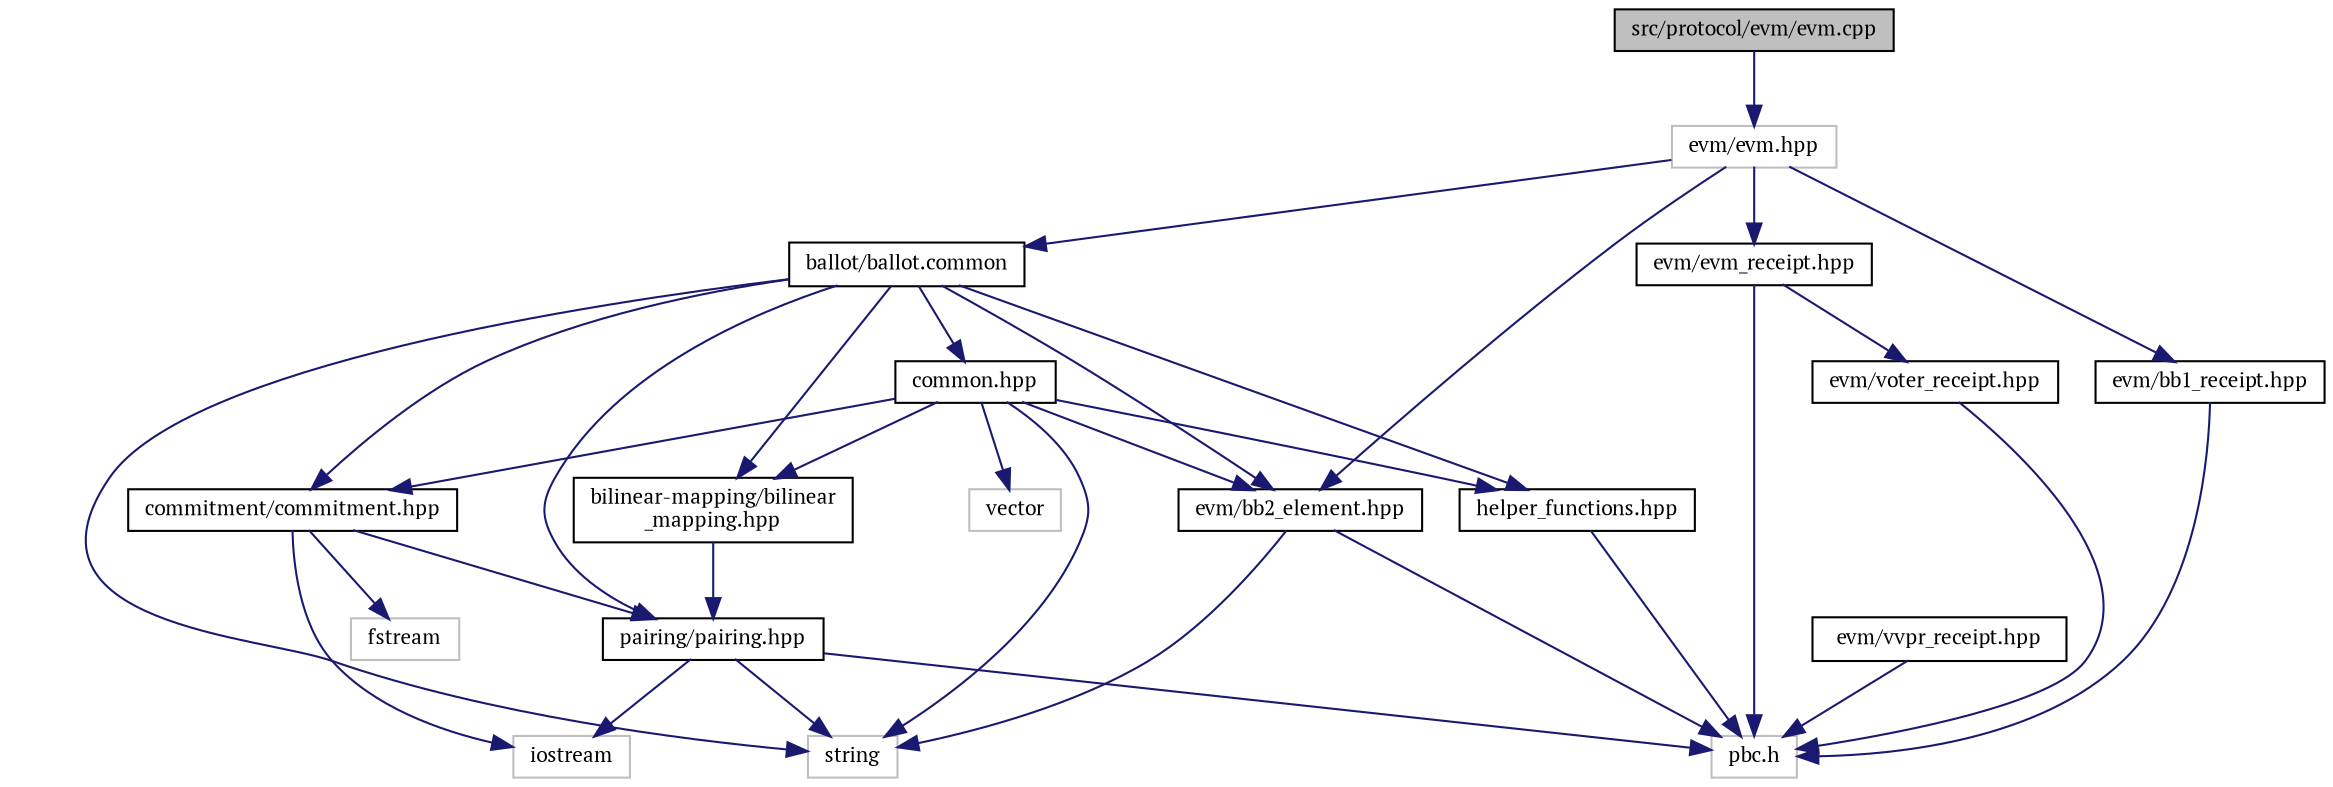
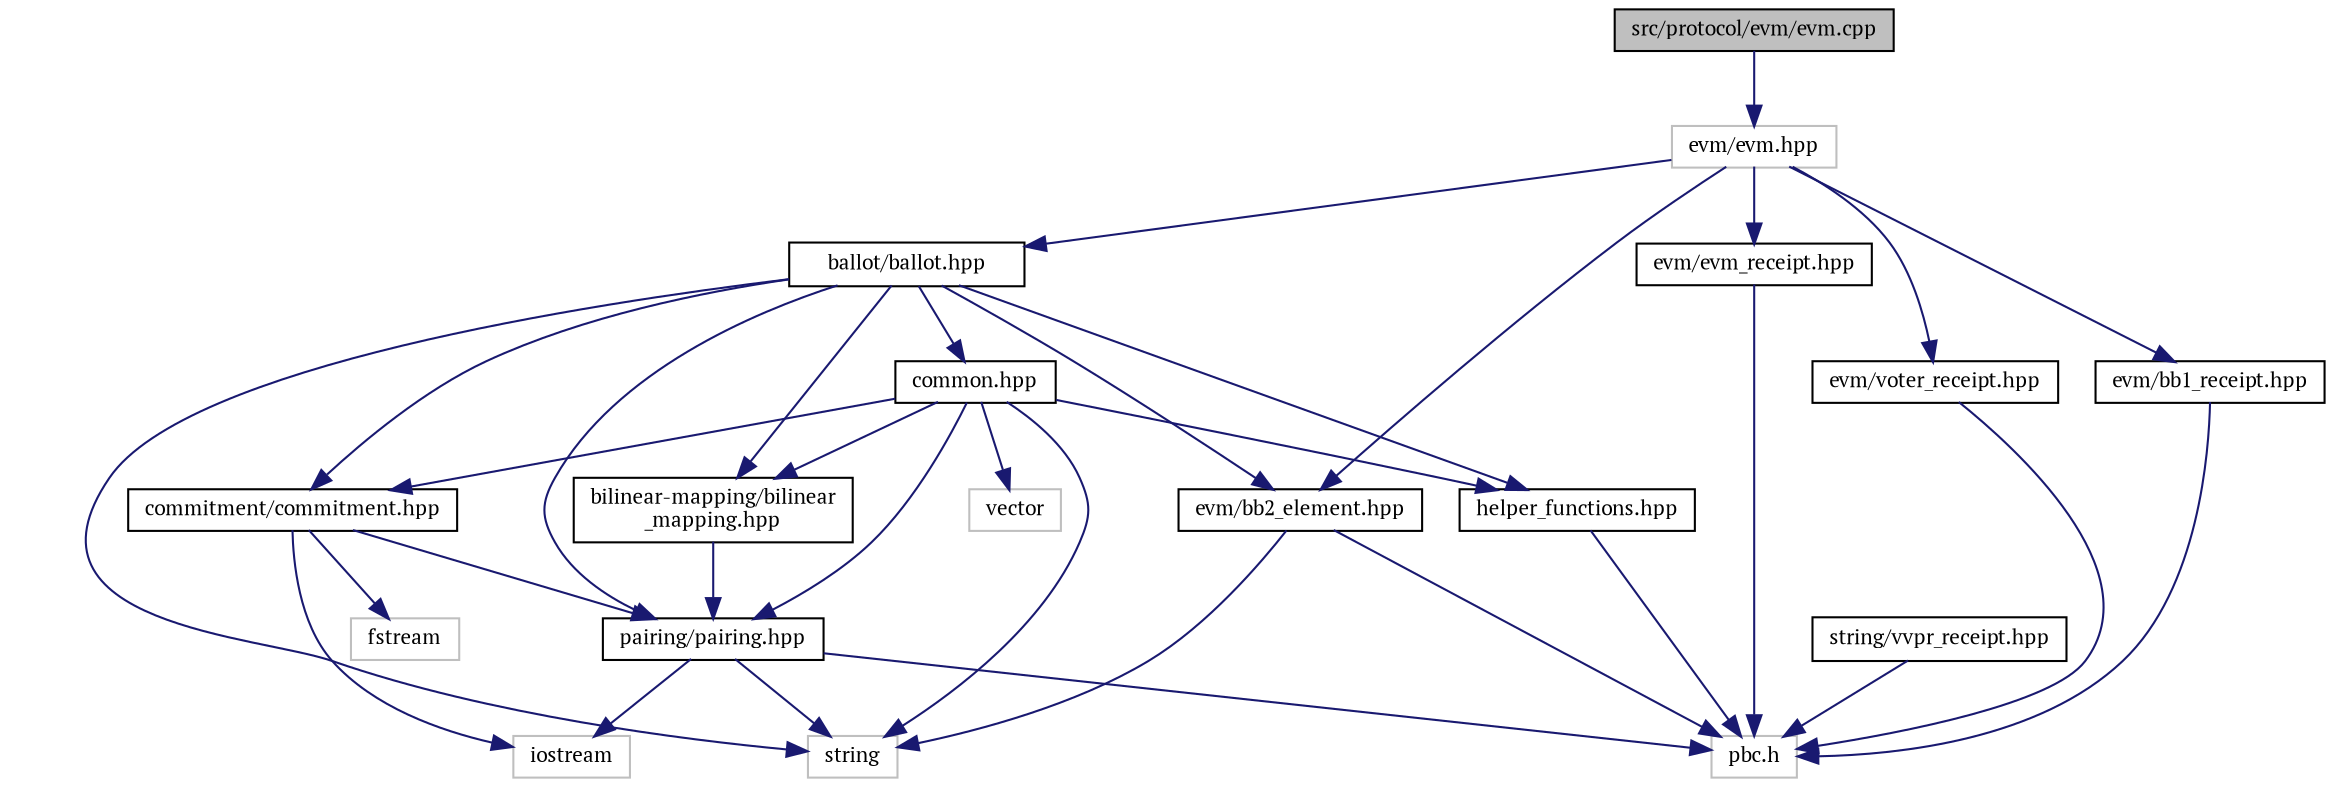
(907, 264) -> (907, 264)
(1835, 317) -> (1884, 236)
(1128, 442) -> (889, 524)
(1939, 639) -> (1939, 639)
